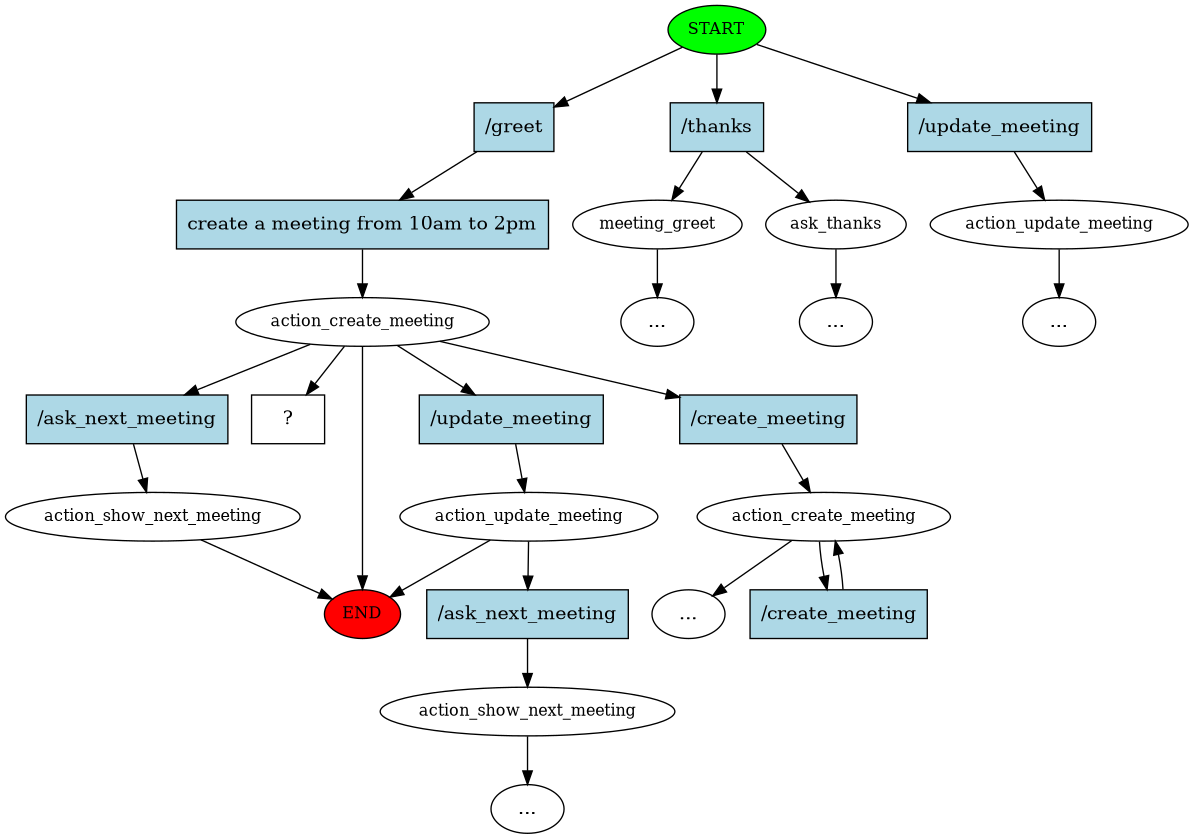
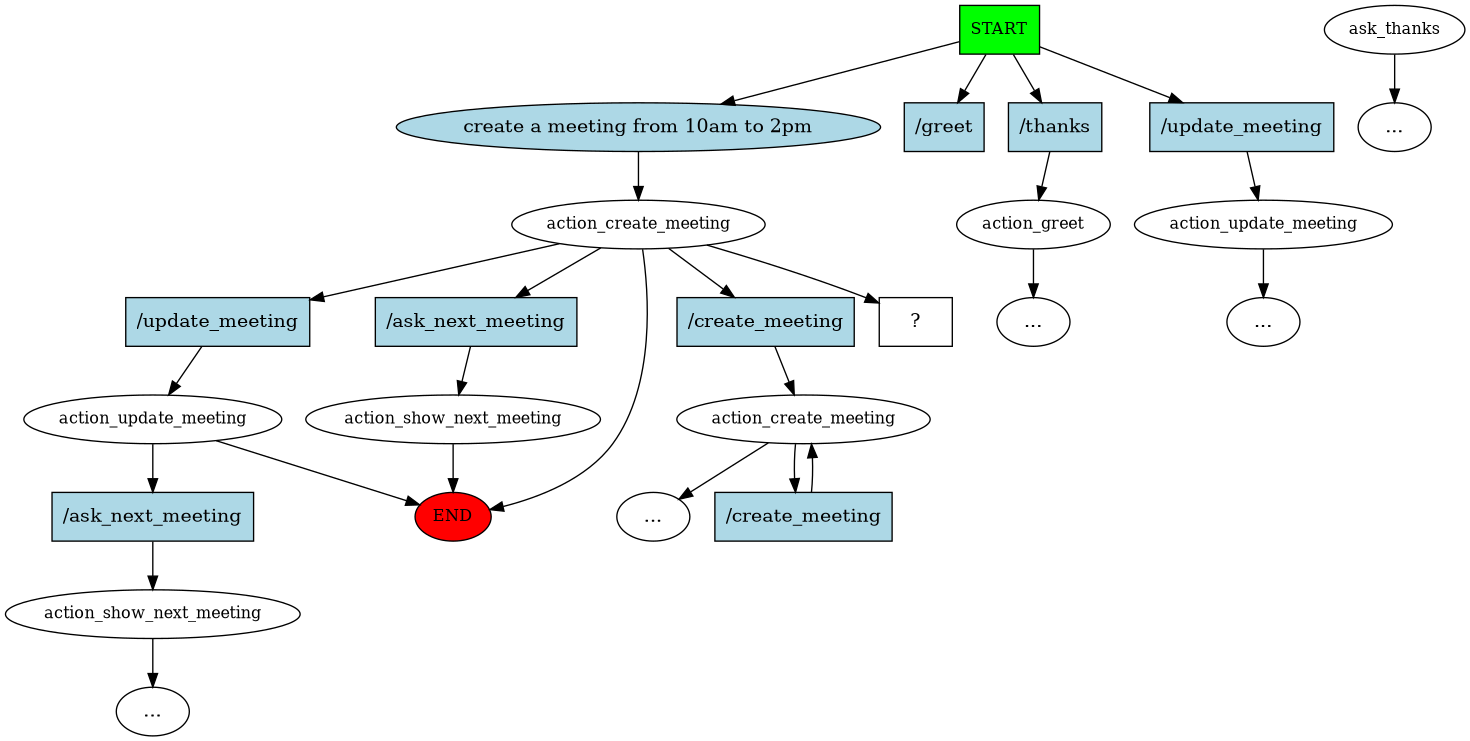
(717, 30) -> (1000, 30)
(444, 172) -> (847, 71)
(773, 173) -> none
(362, 225) -> (638, 127)
(657, 225) -> (1033, 225)
